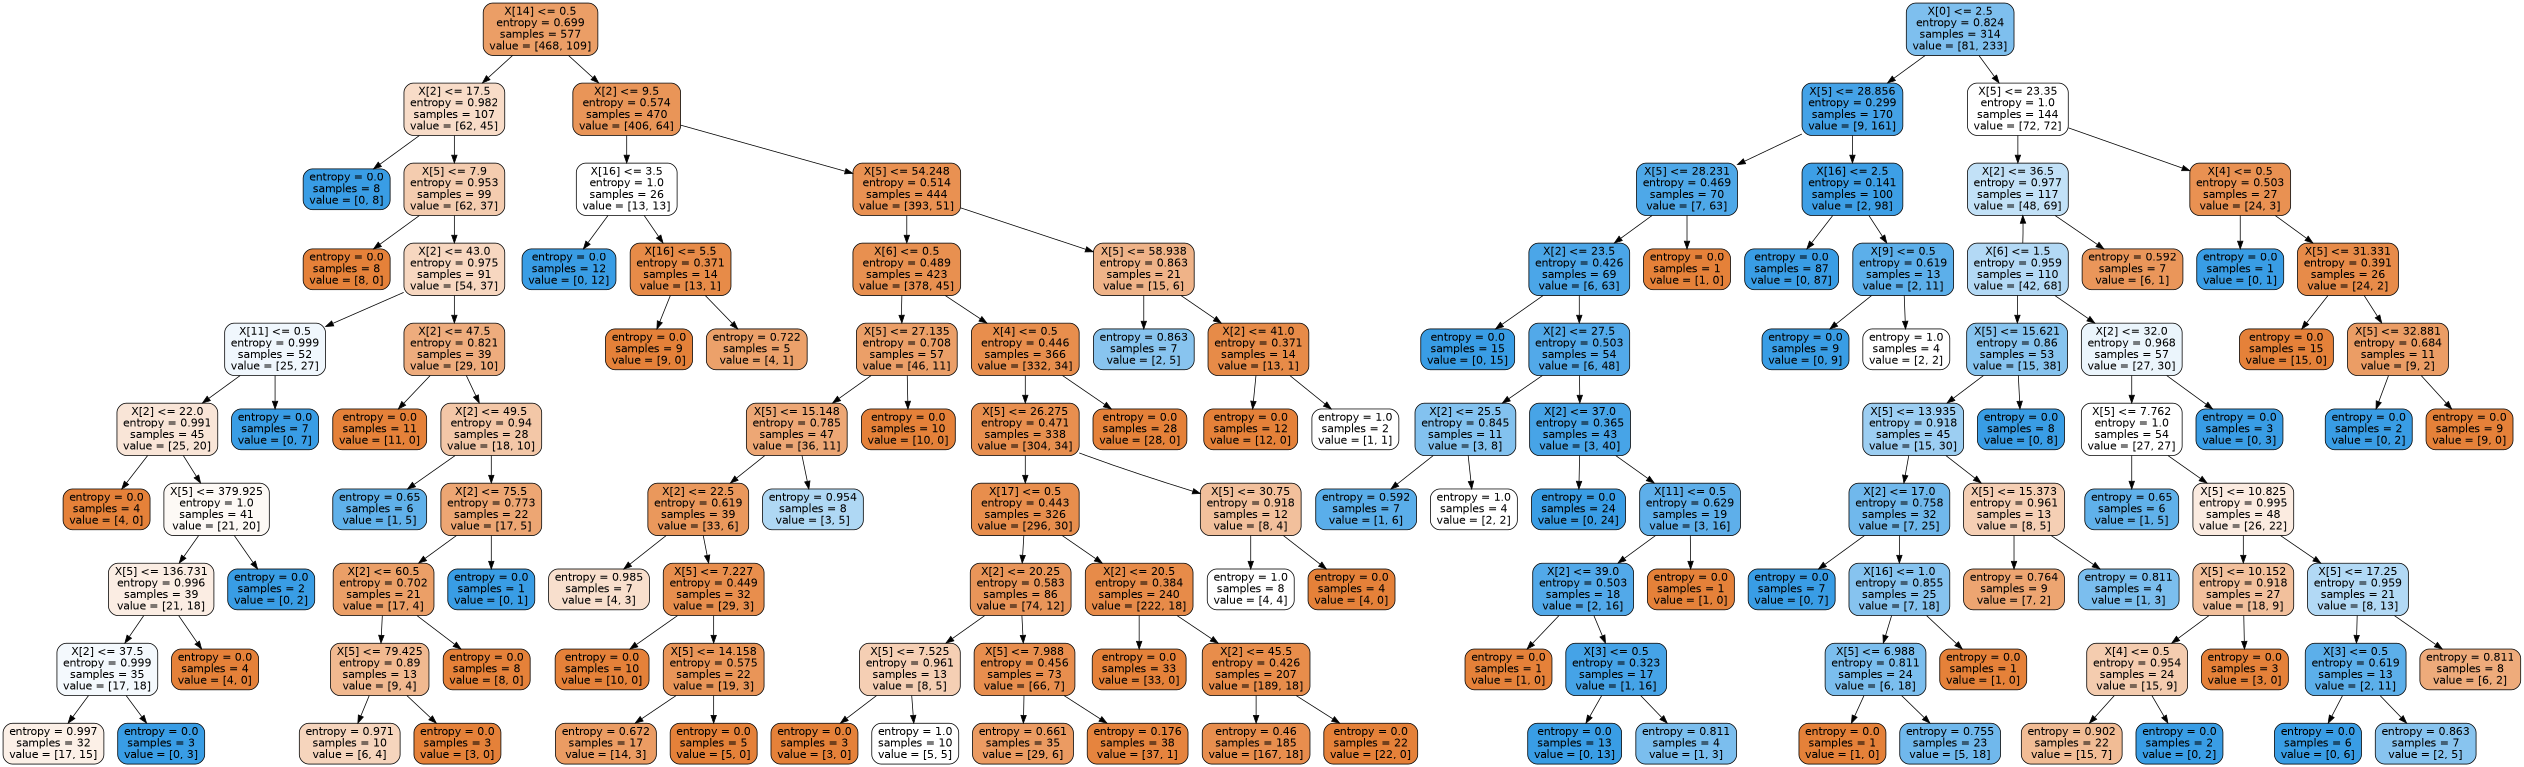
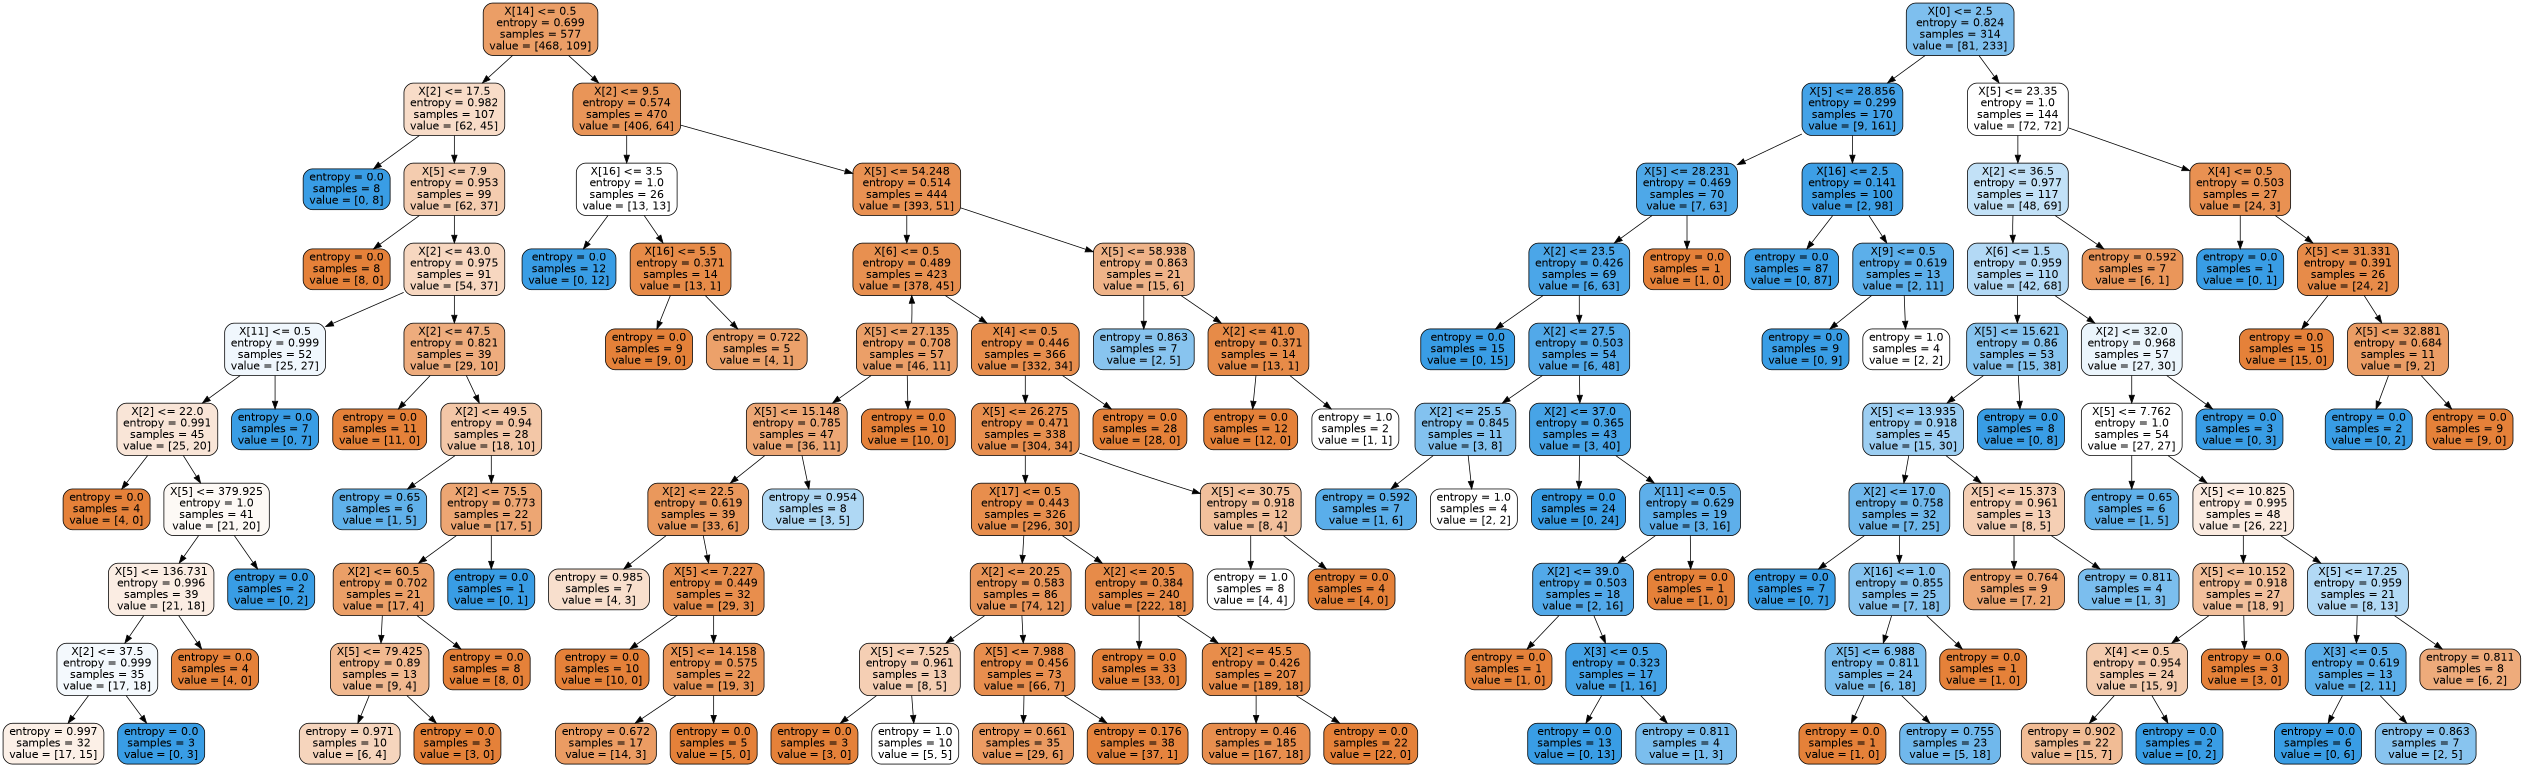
(2023, 233) -> (2013, 225)
(902, 305) -> (912, 313)
